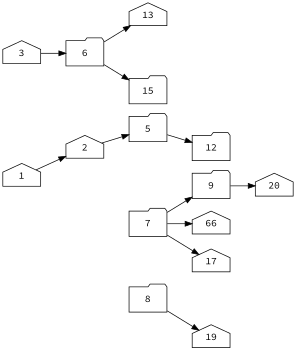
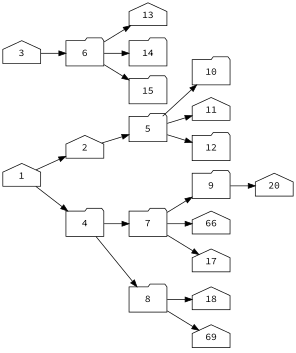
none -> (148, 53)
none -> (211, 72)
none -> (211, 110)
none -> (85, 224)
none -> (211, 299)
(211, 337) -> (211, 337)
